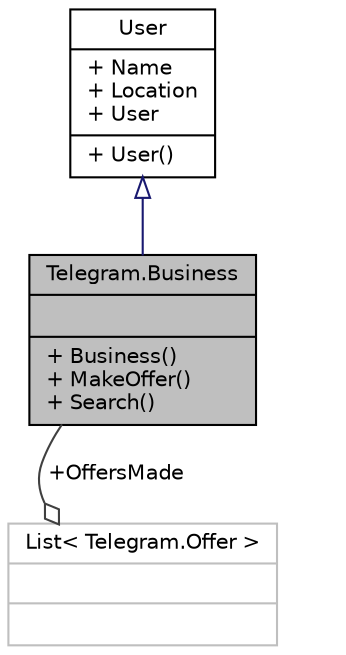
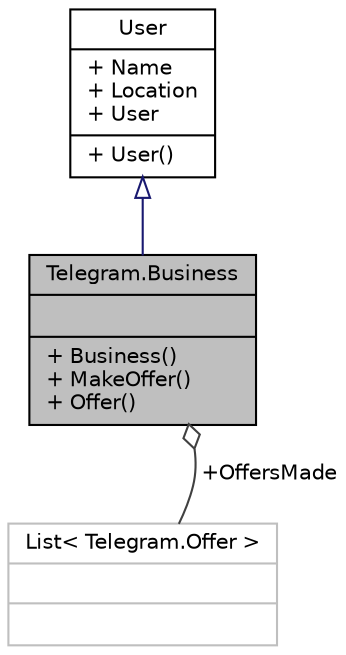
(101, 403) -> (91, 403)
(42, 462) -> (193, 488)
